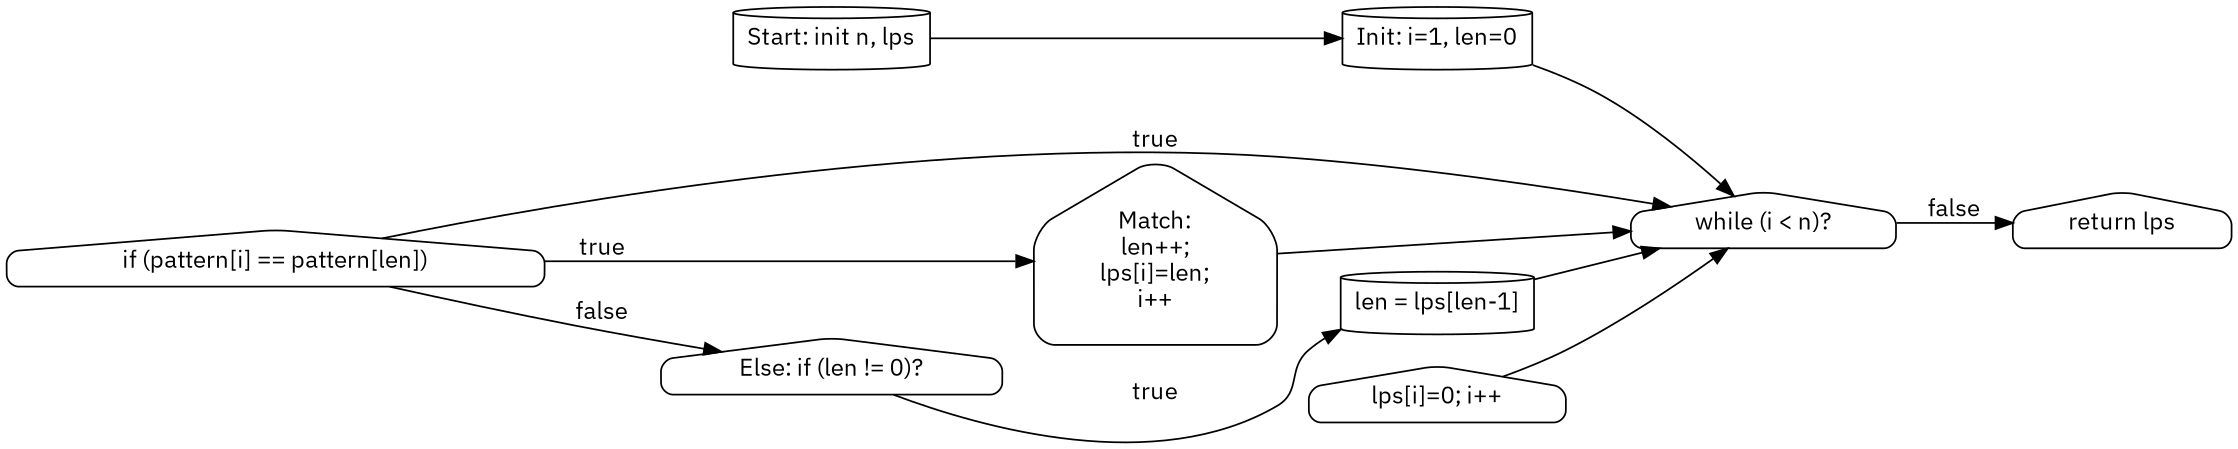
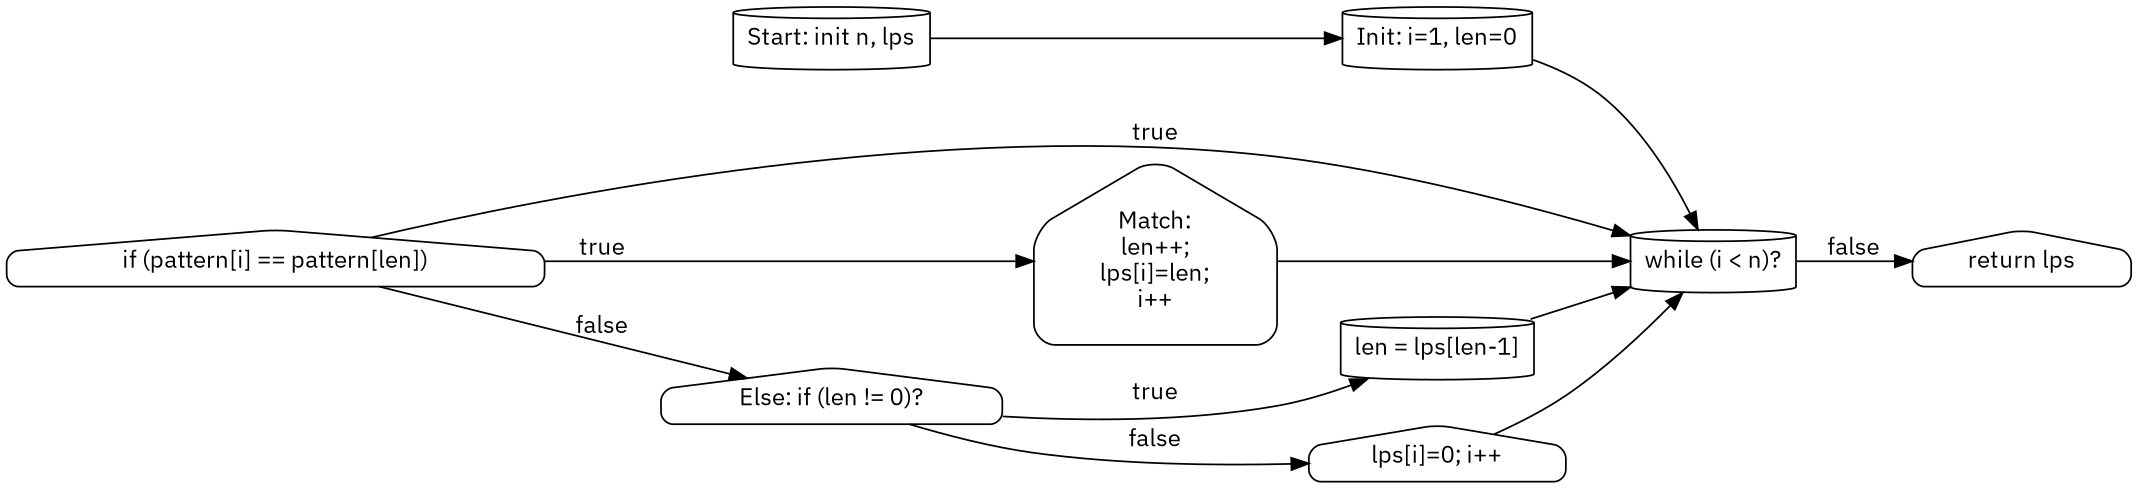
(1763, 223) -> (1713, 261)
none -> (1099, 460)
